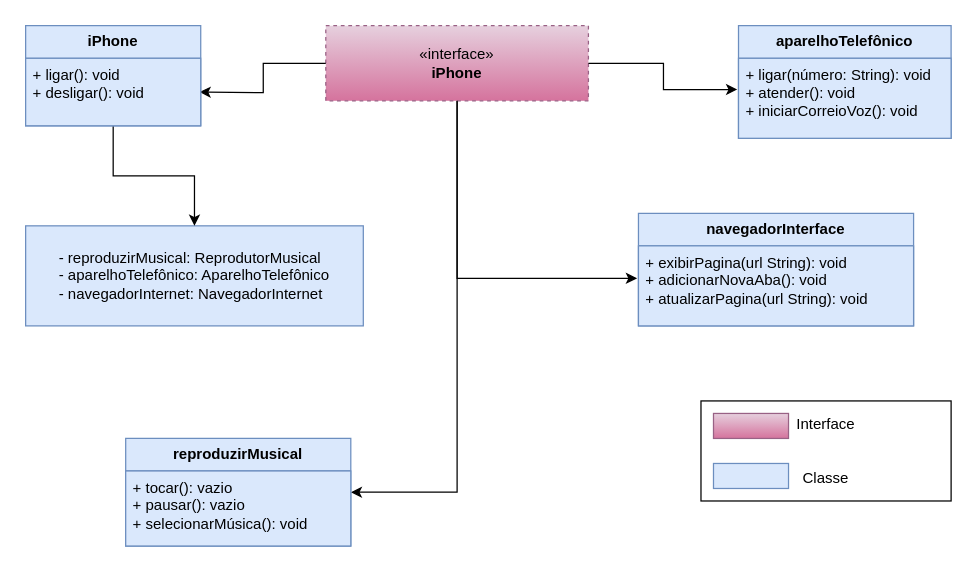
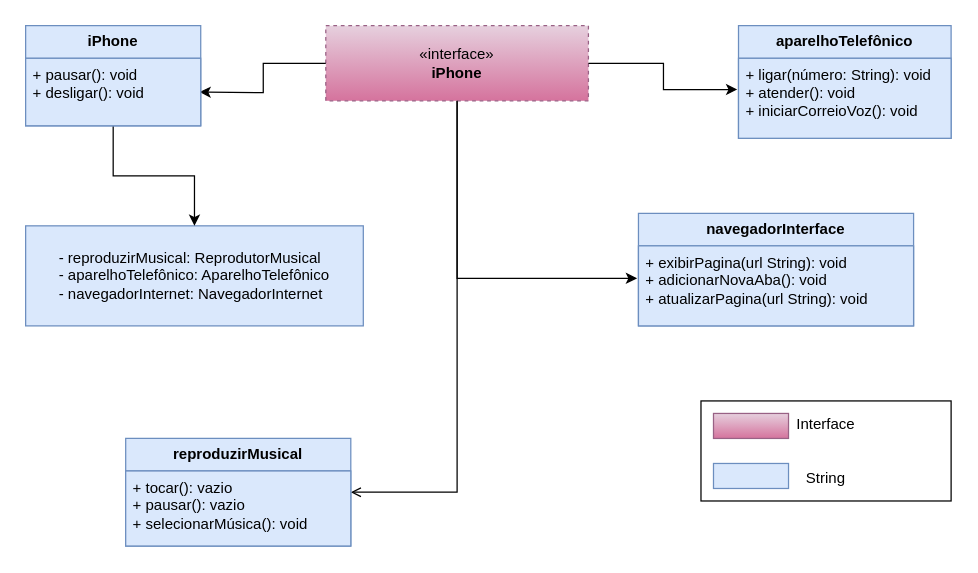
(97, 85) -> (97, 85)
(826, 451) -> (826, 451)
(361, 492) -> (358, 492)
